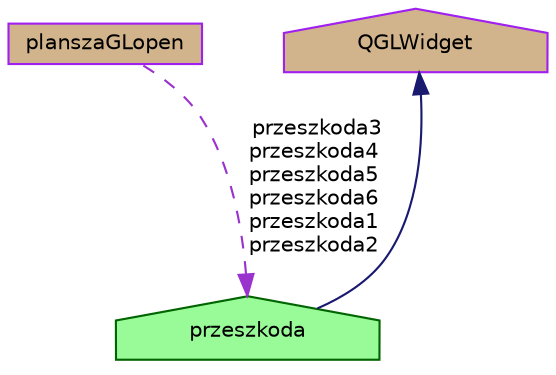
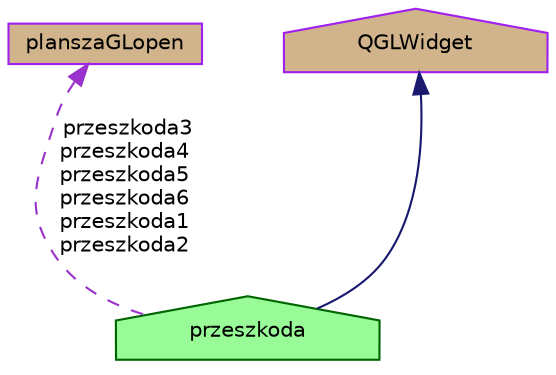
(220, 155) -> (39, 222)
